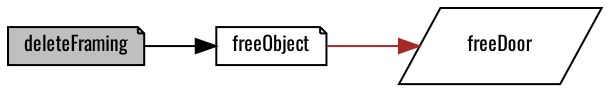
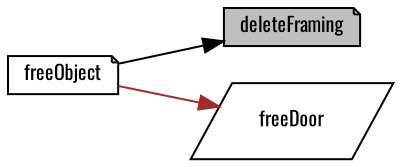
(170, 46) -> (161, 55)
